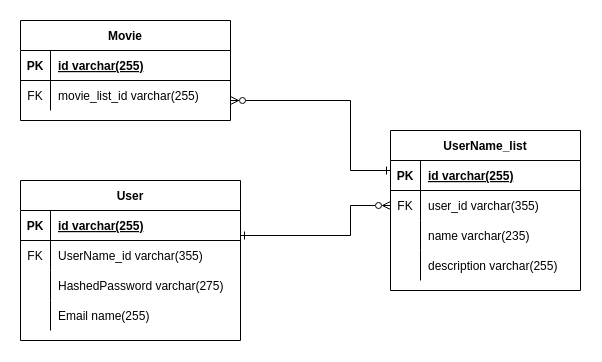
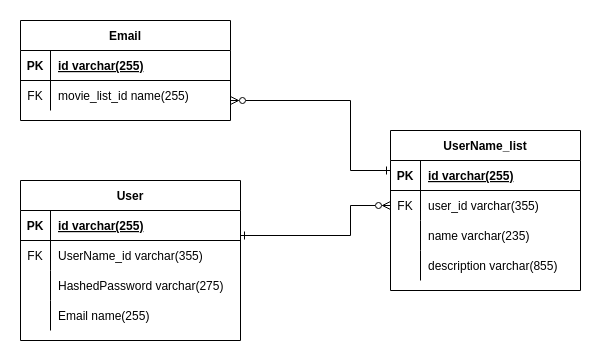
(125, 36) -> (125, 36)
(138, 96) -> (127, 96)
(504, 266) -> (504, 266)
